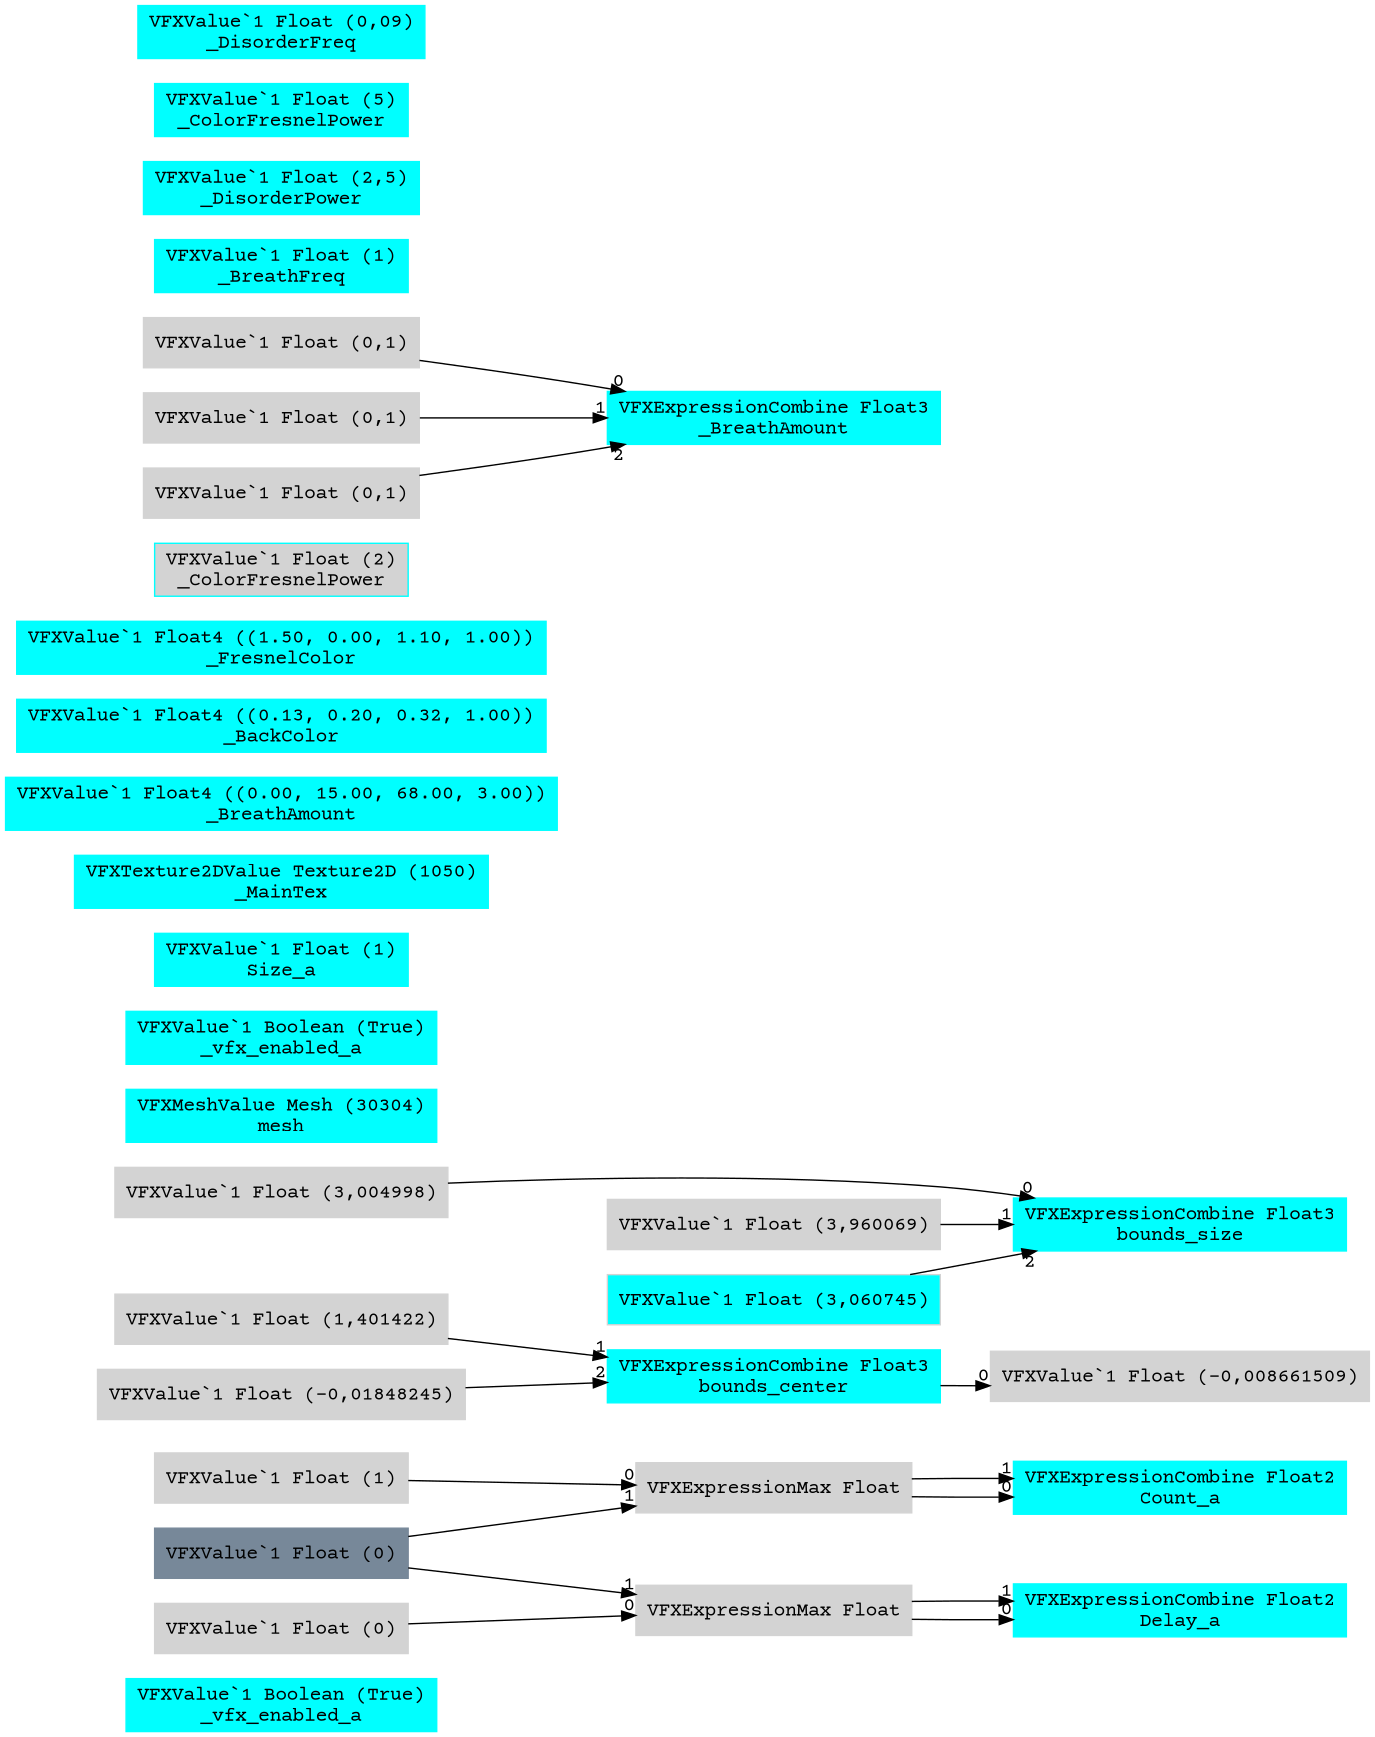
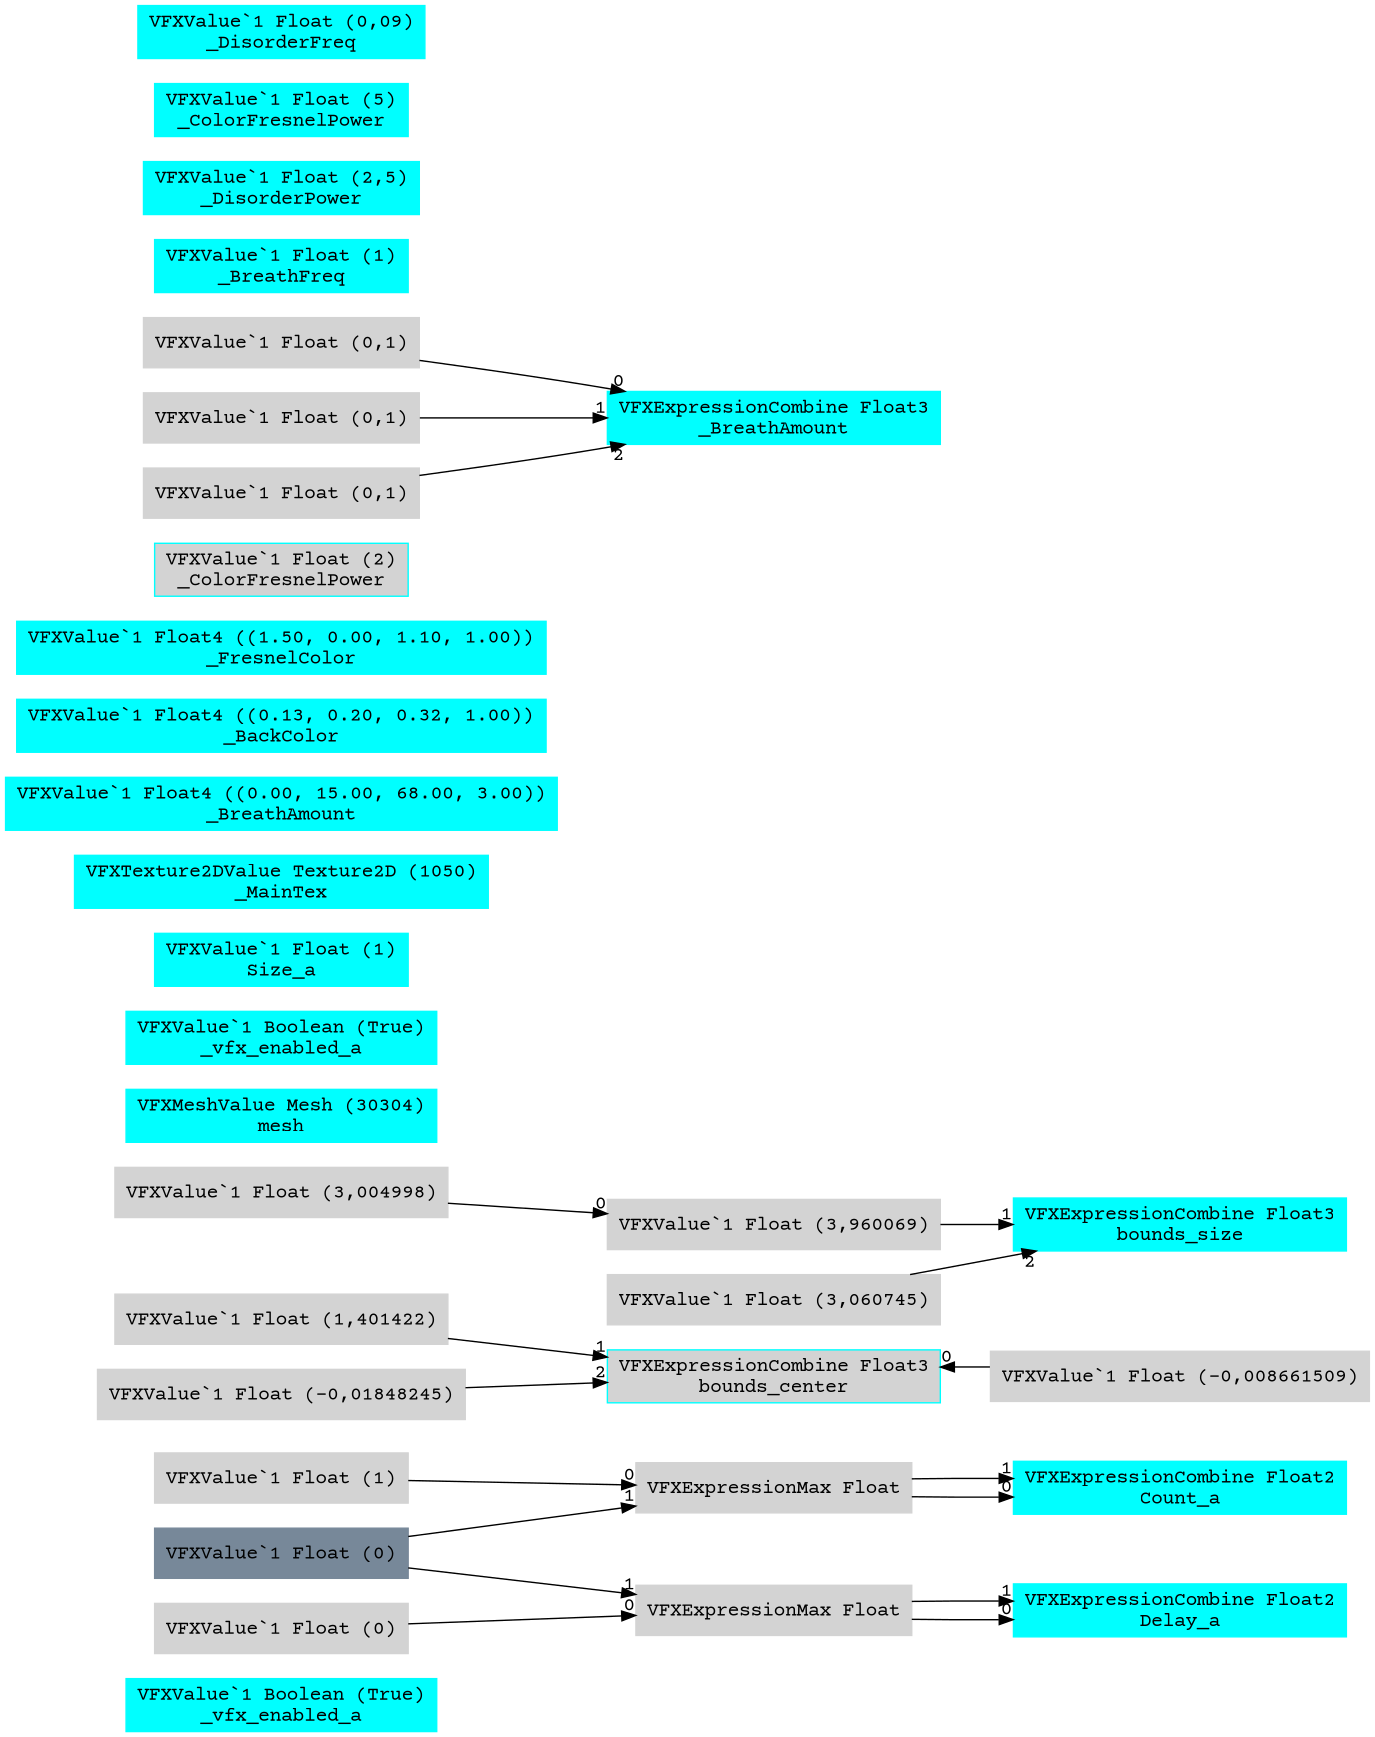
(734, 1178) -> (521, 1208)
(774, 1300) -> (774, 1300)
(774, 1376) -> (774, 1376)
(958, 1386) -> (972, 1367)
